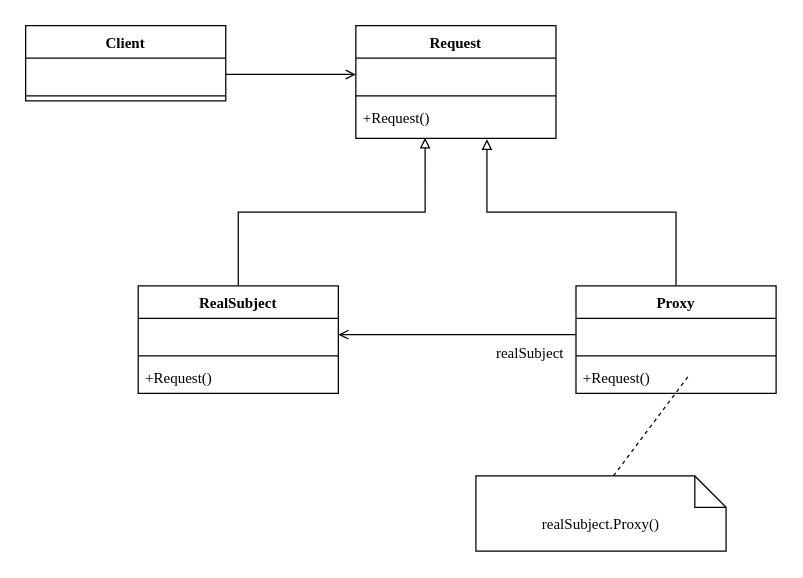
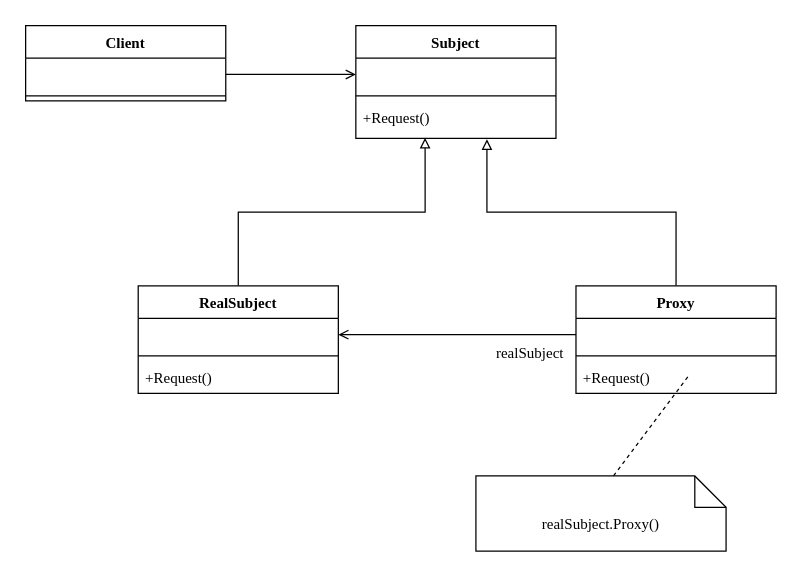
(455, 43) -> (455, 43)
